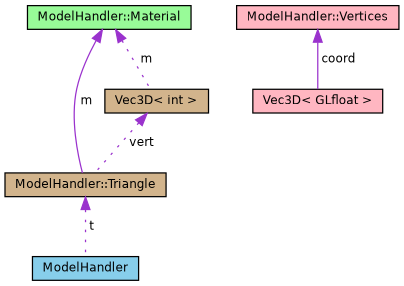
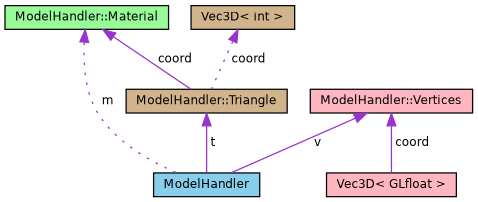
(136, 65) -> (106, 124)
(85, 101) -> (174, 59)
(140, 143) -> (247, 59)
none -> (293, 145)
(86, 233) -> (207, 149)
